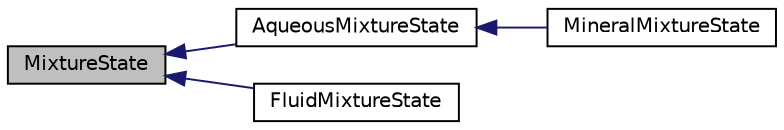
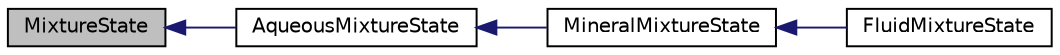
(220, 83) -> (822, 28)
